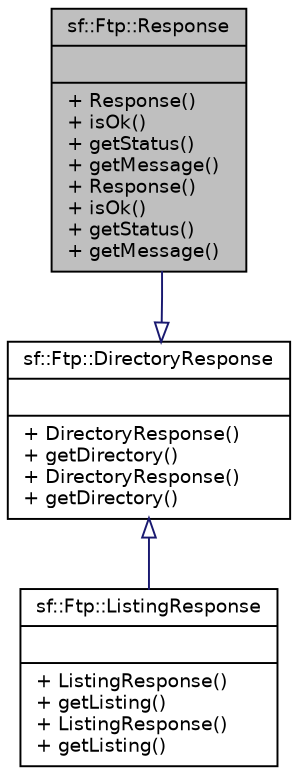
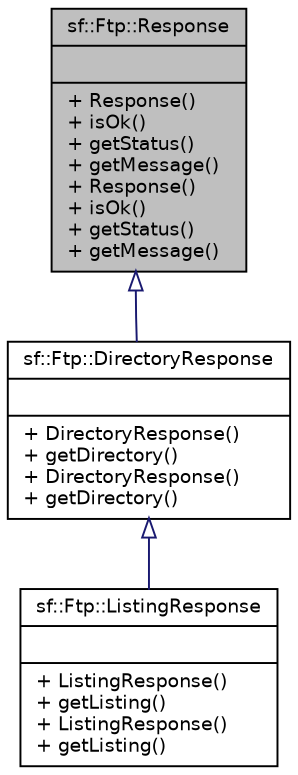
(162, 297) -> (136, 316)
